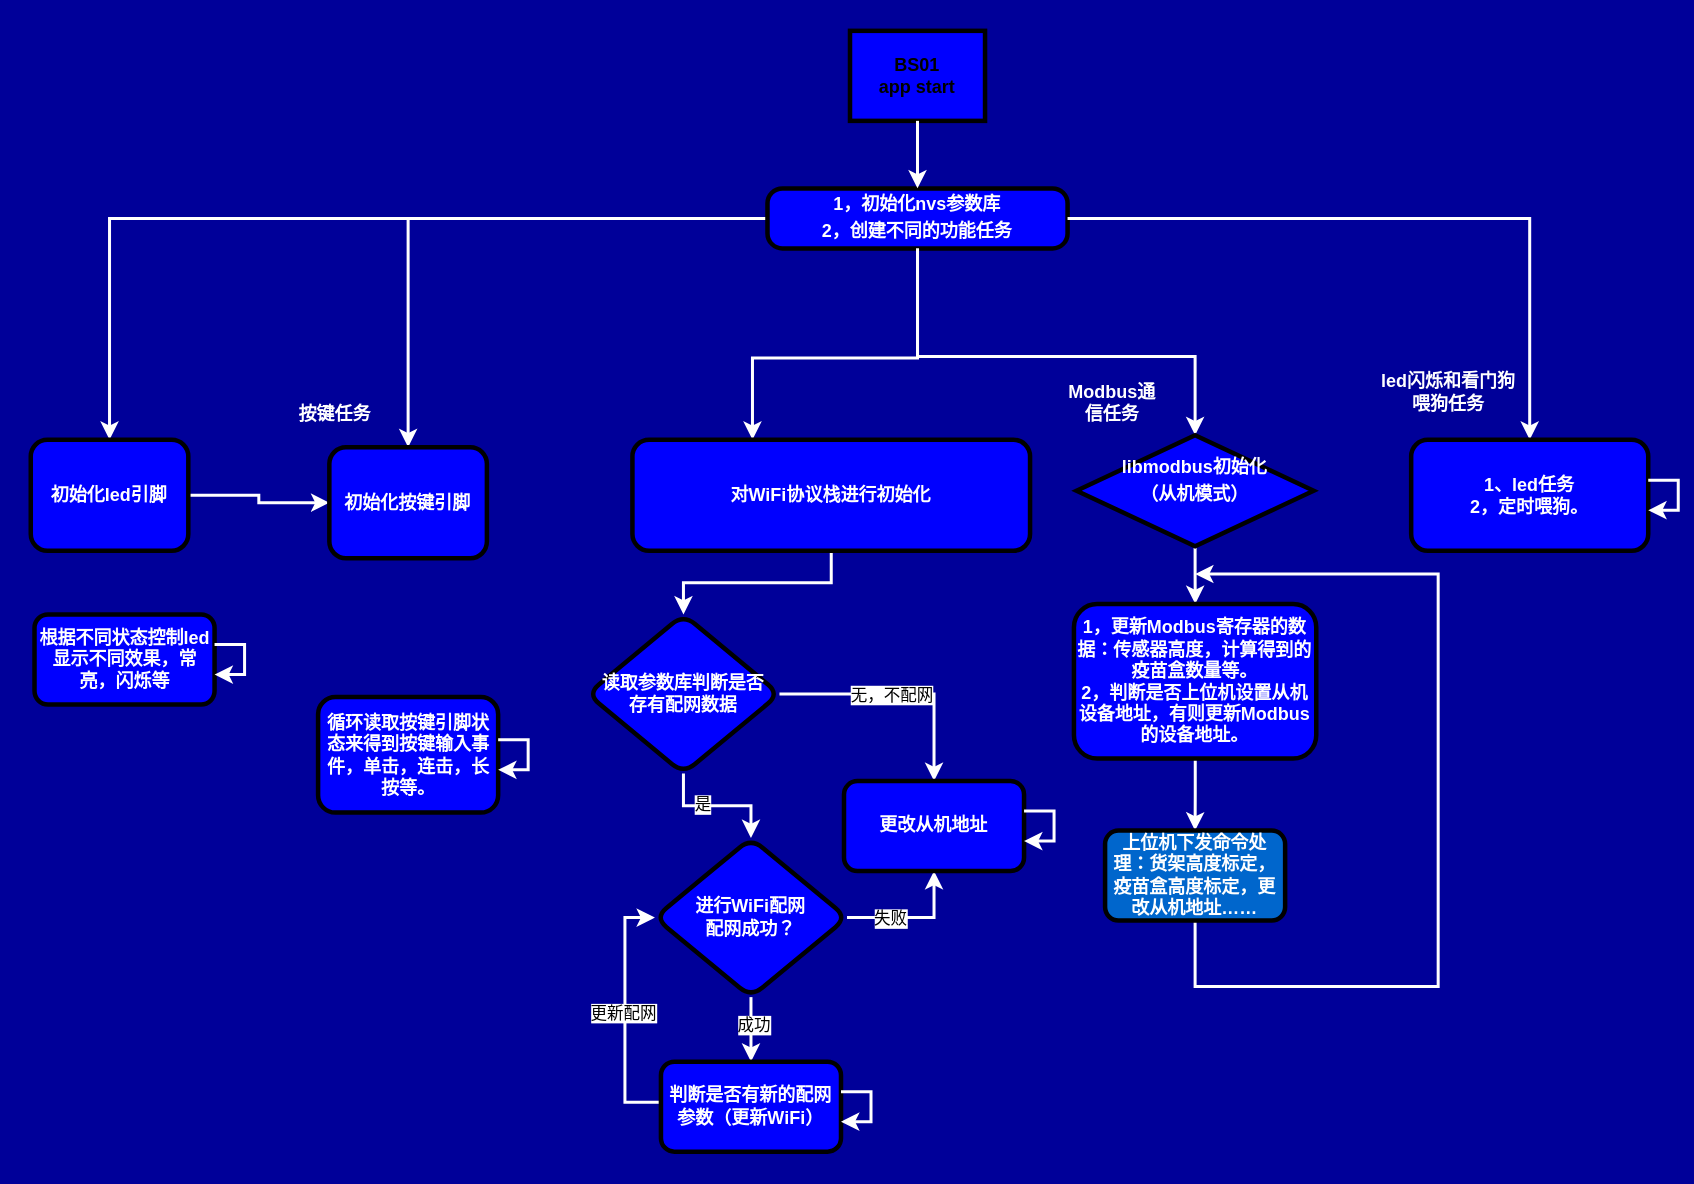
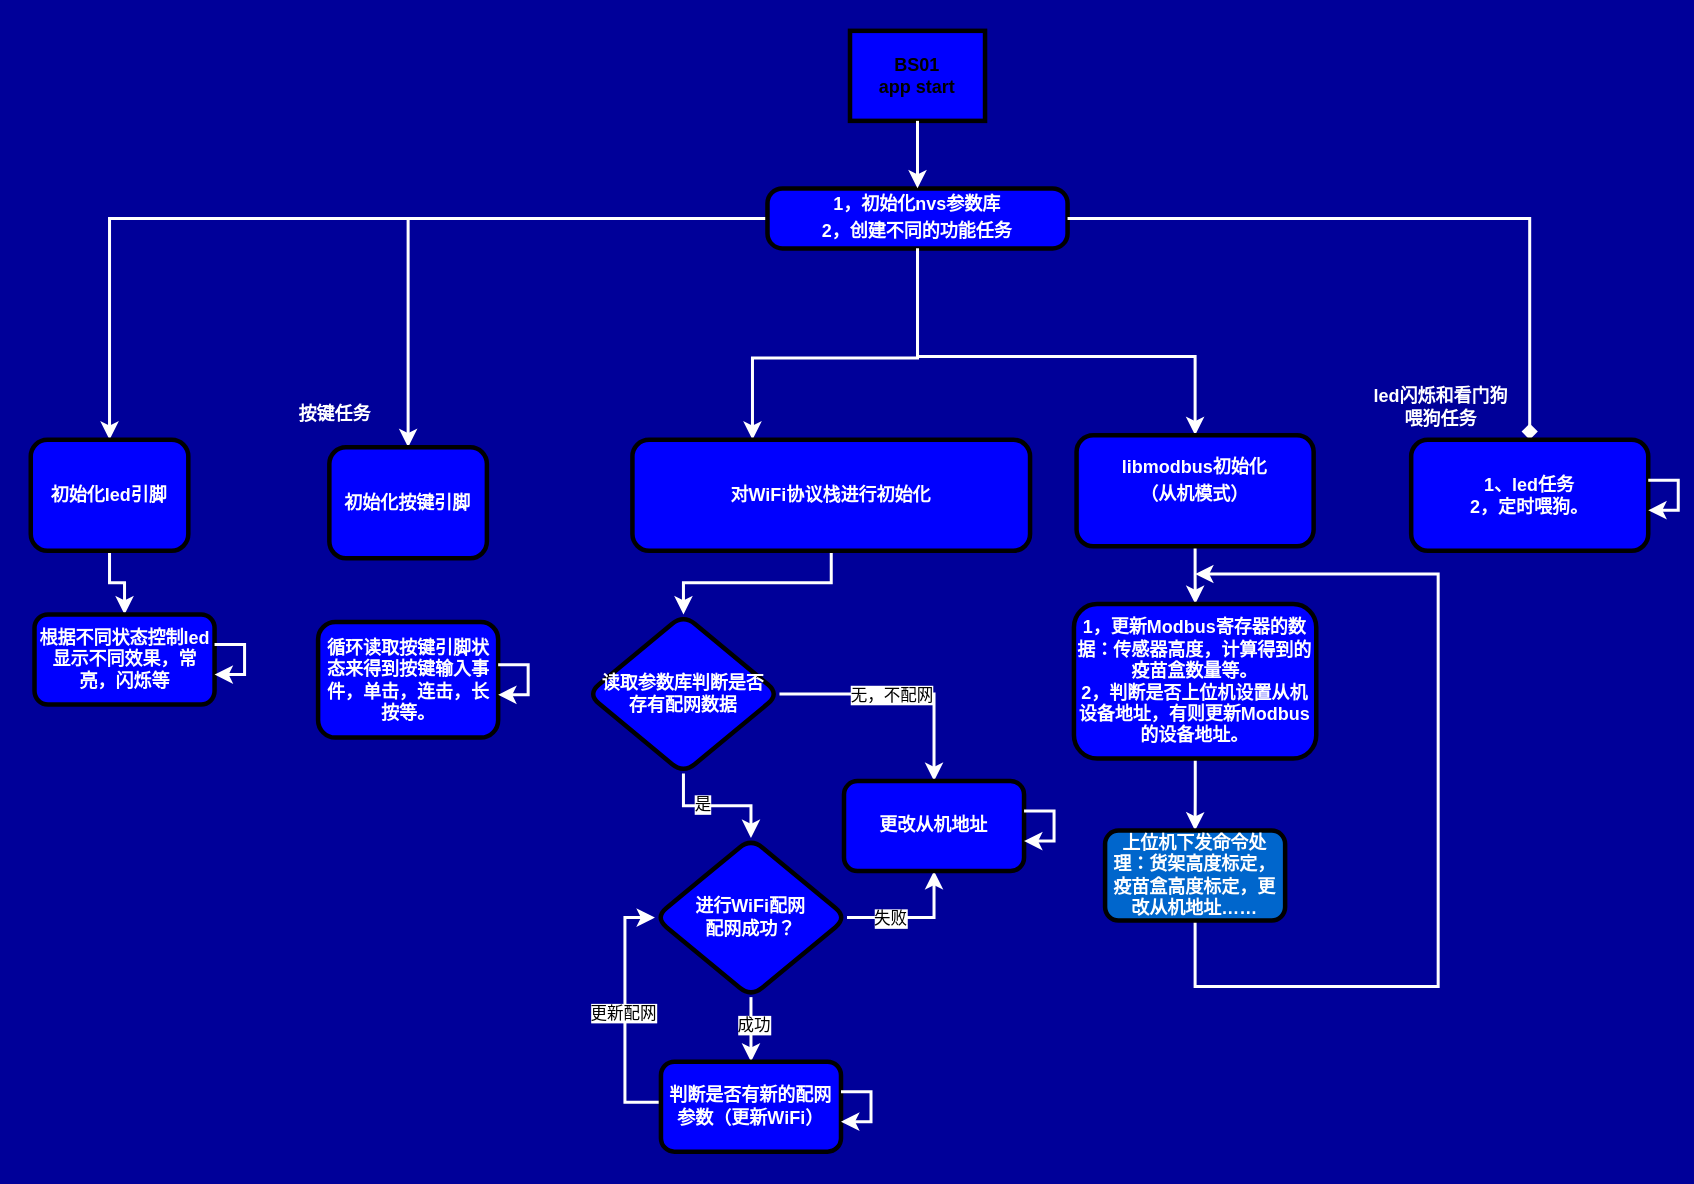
(1448, 392) -> (1441, 407)
(1112, 403) -> none
(1529, 424) -> (1529, 423)
(1195, 491) -> (1195, 491)
(257, 495) -> (112, 582)
(408, 755) -> (408, 680)
